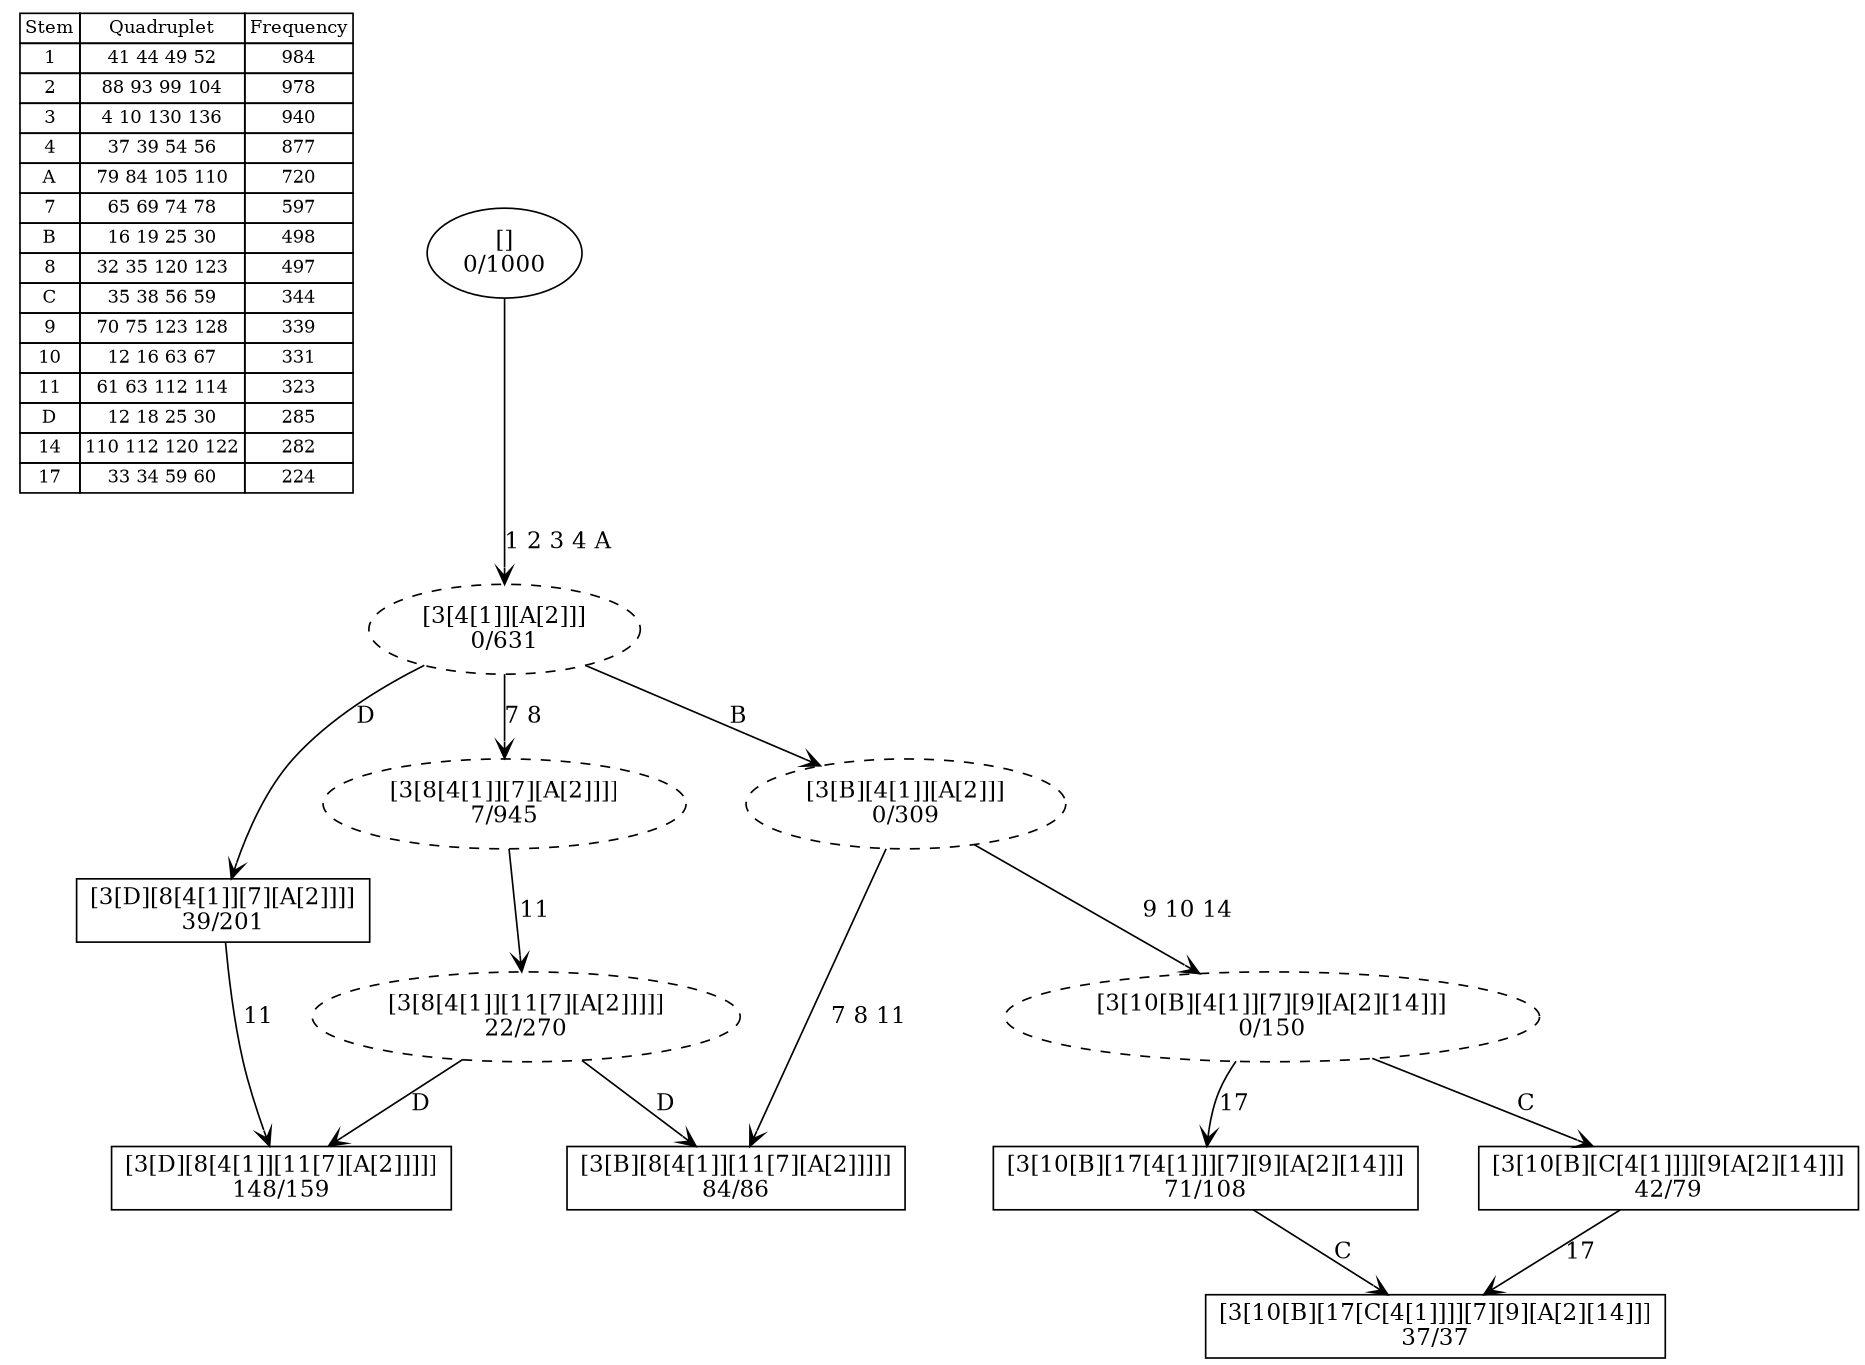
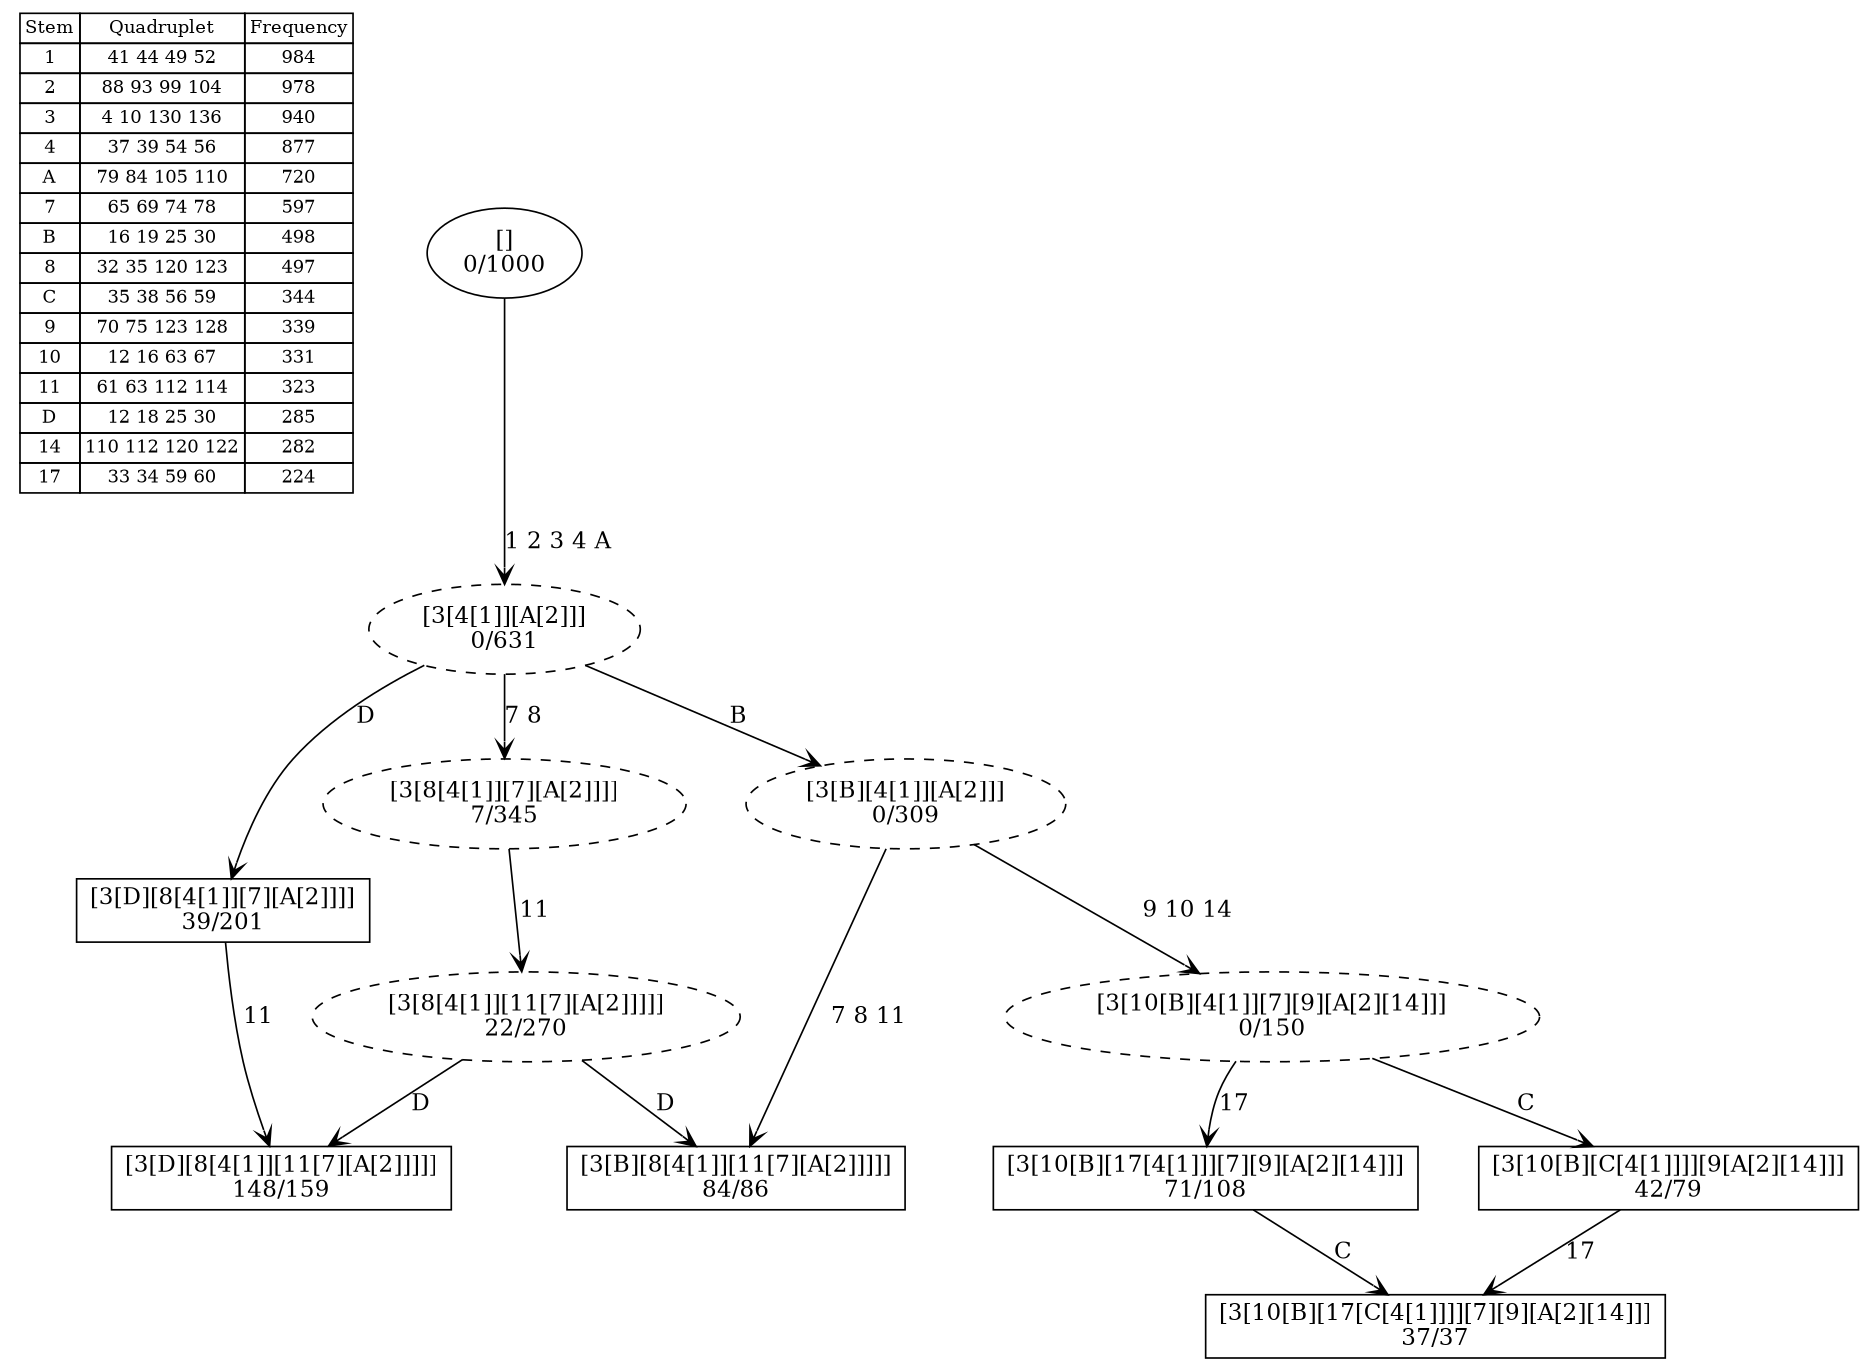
(505, 804) -> (505, 804)
